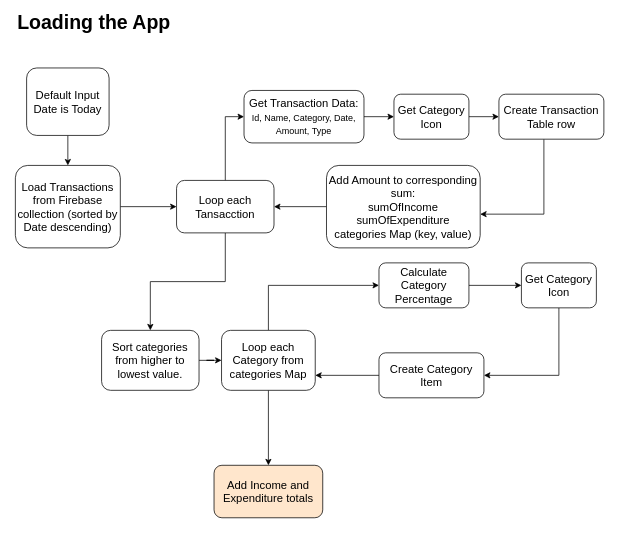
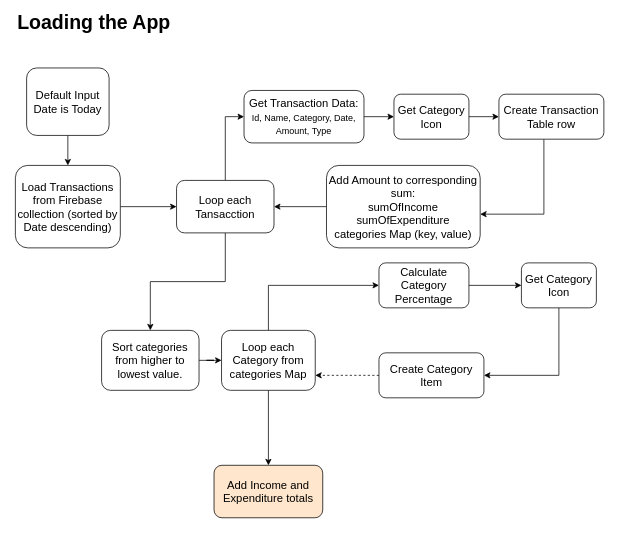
(350, 375) -> (350, 375)
